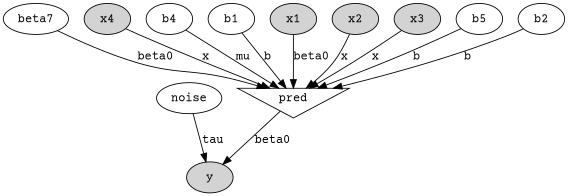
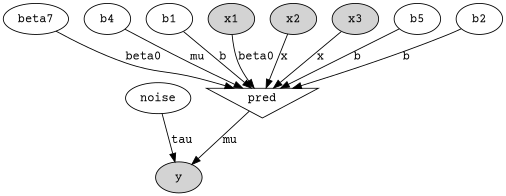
(107, 19) -> none
(273, 140) -> (230, 140)
